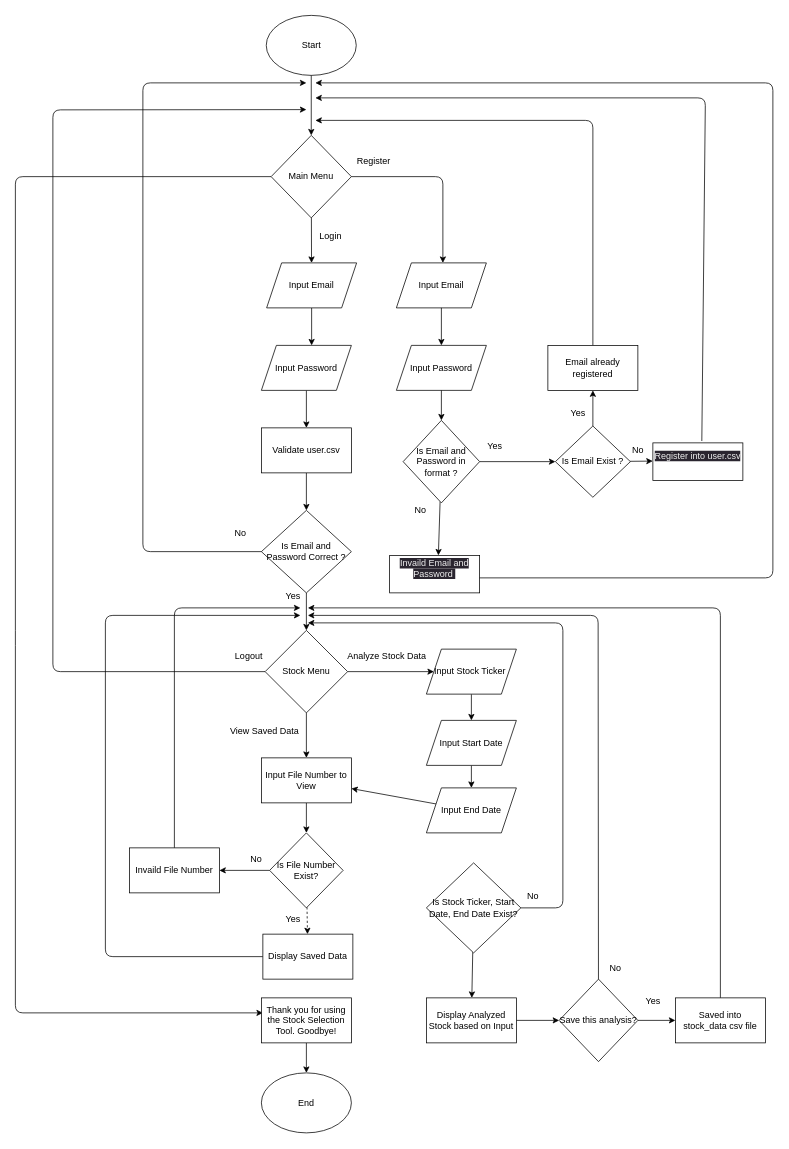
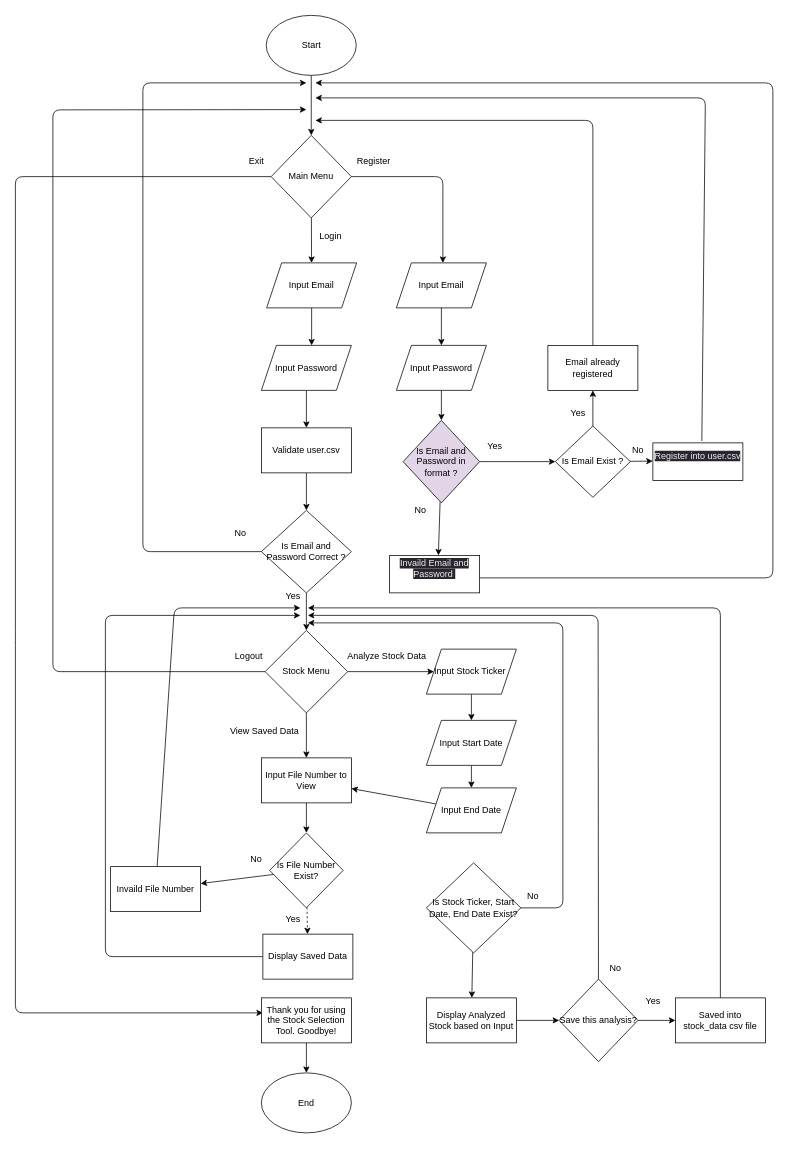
none -> (256, 162)
(441, 462) -> (441, 462)
(174, 870) -> (156, 889)
